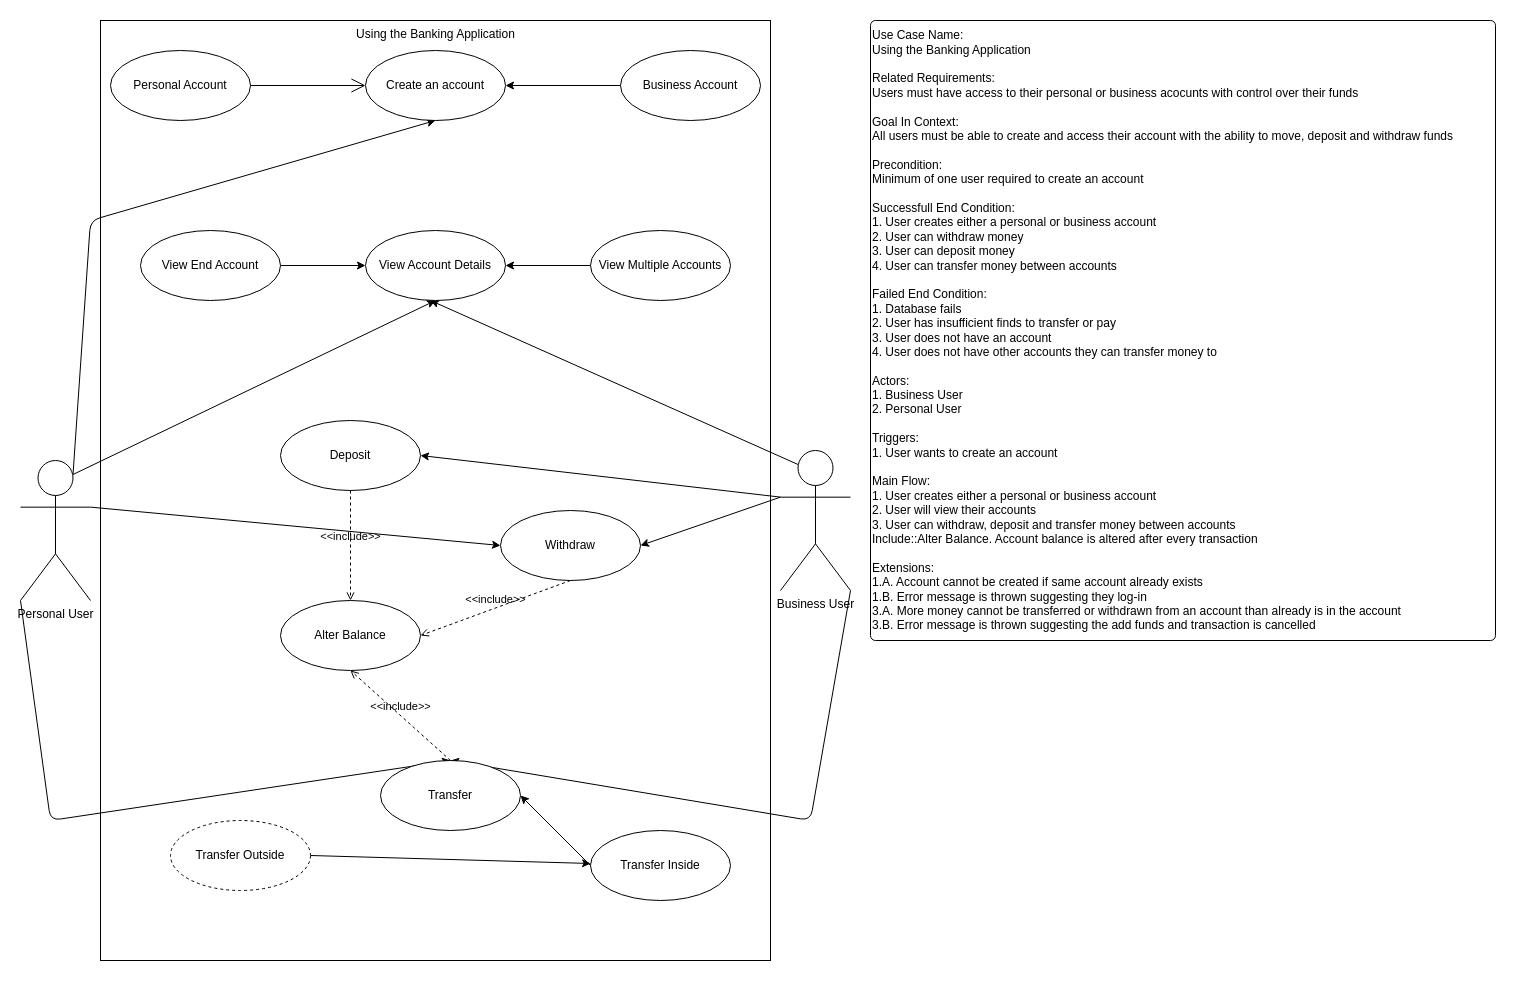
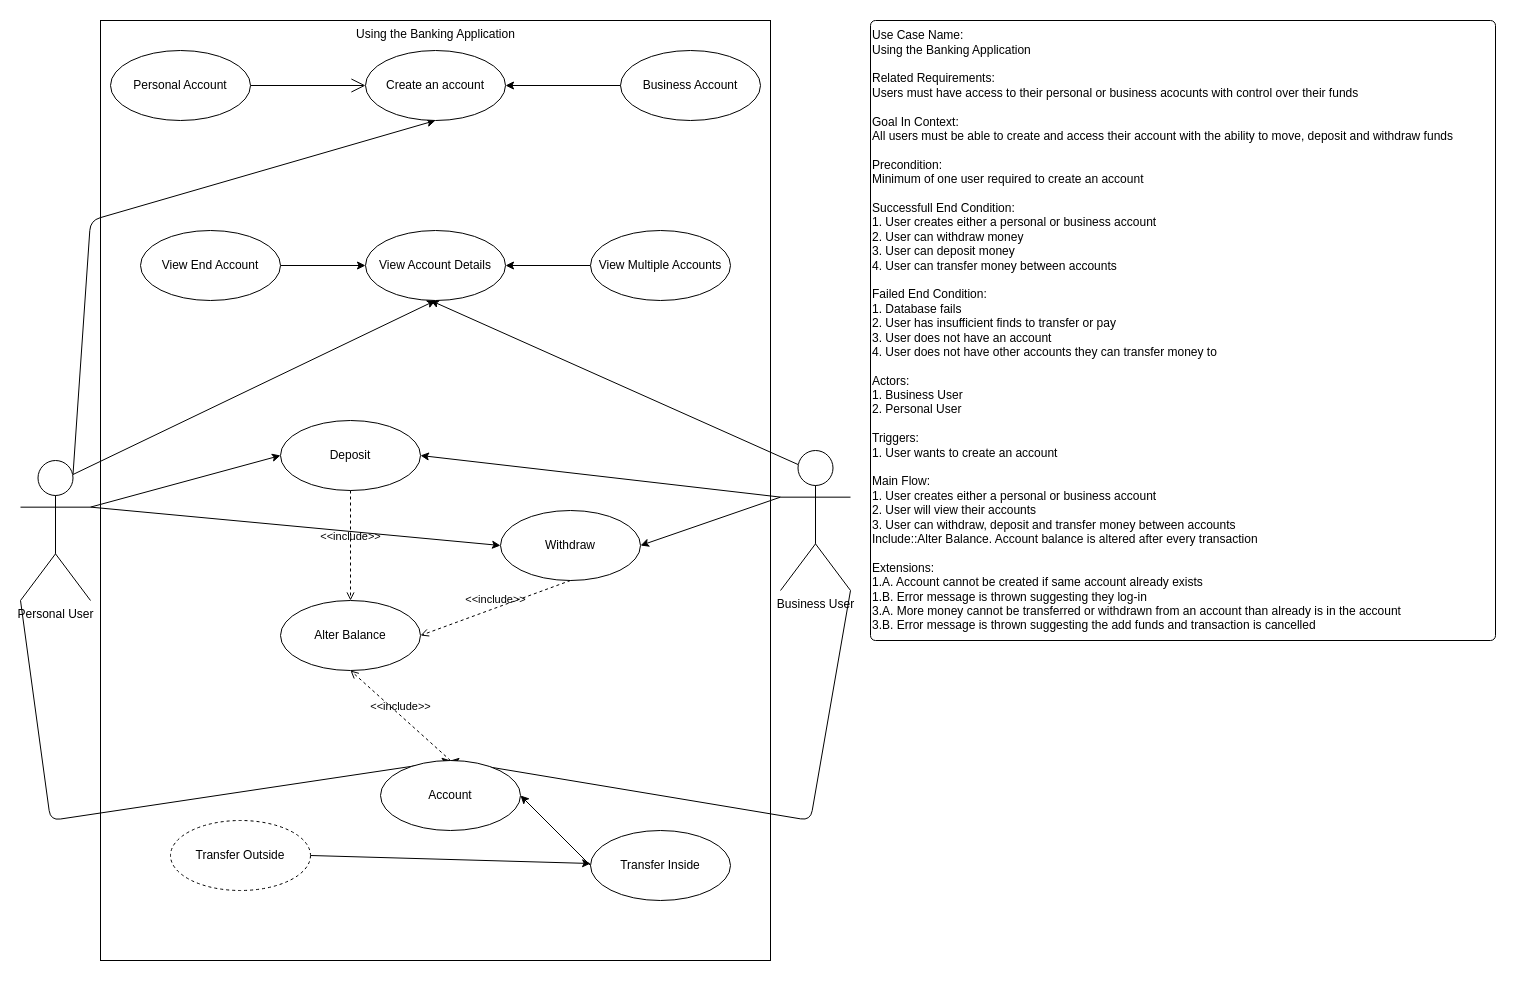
none -> (183, 482)
(451, 796) -> (451, 796)
